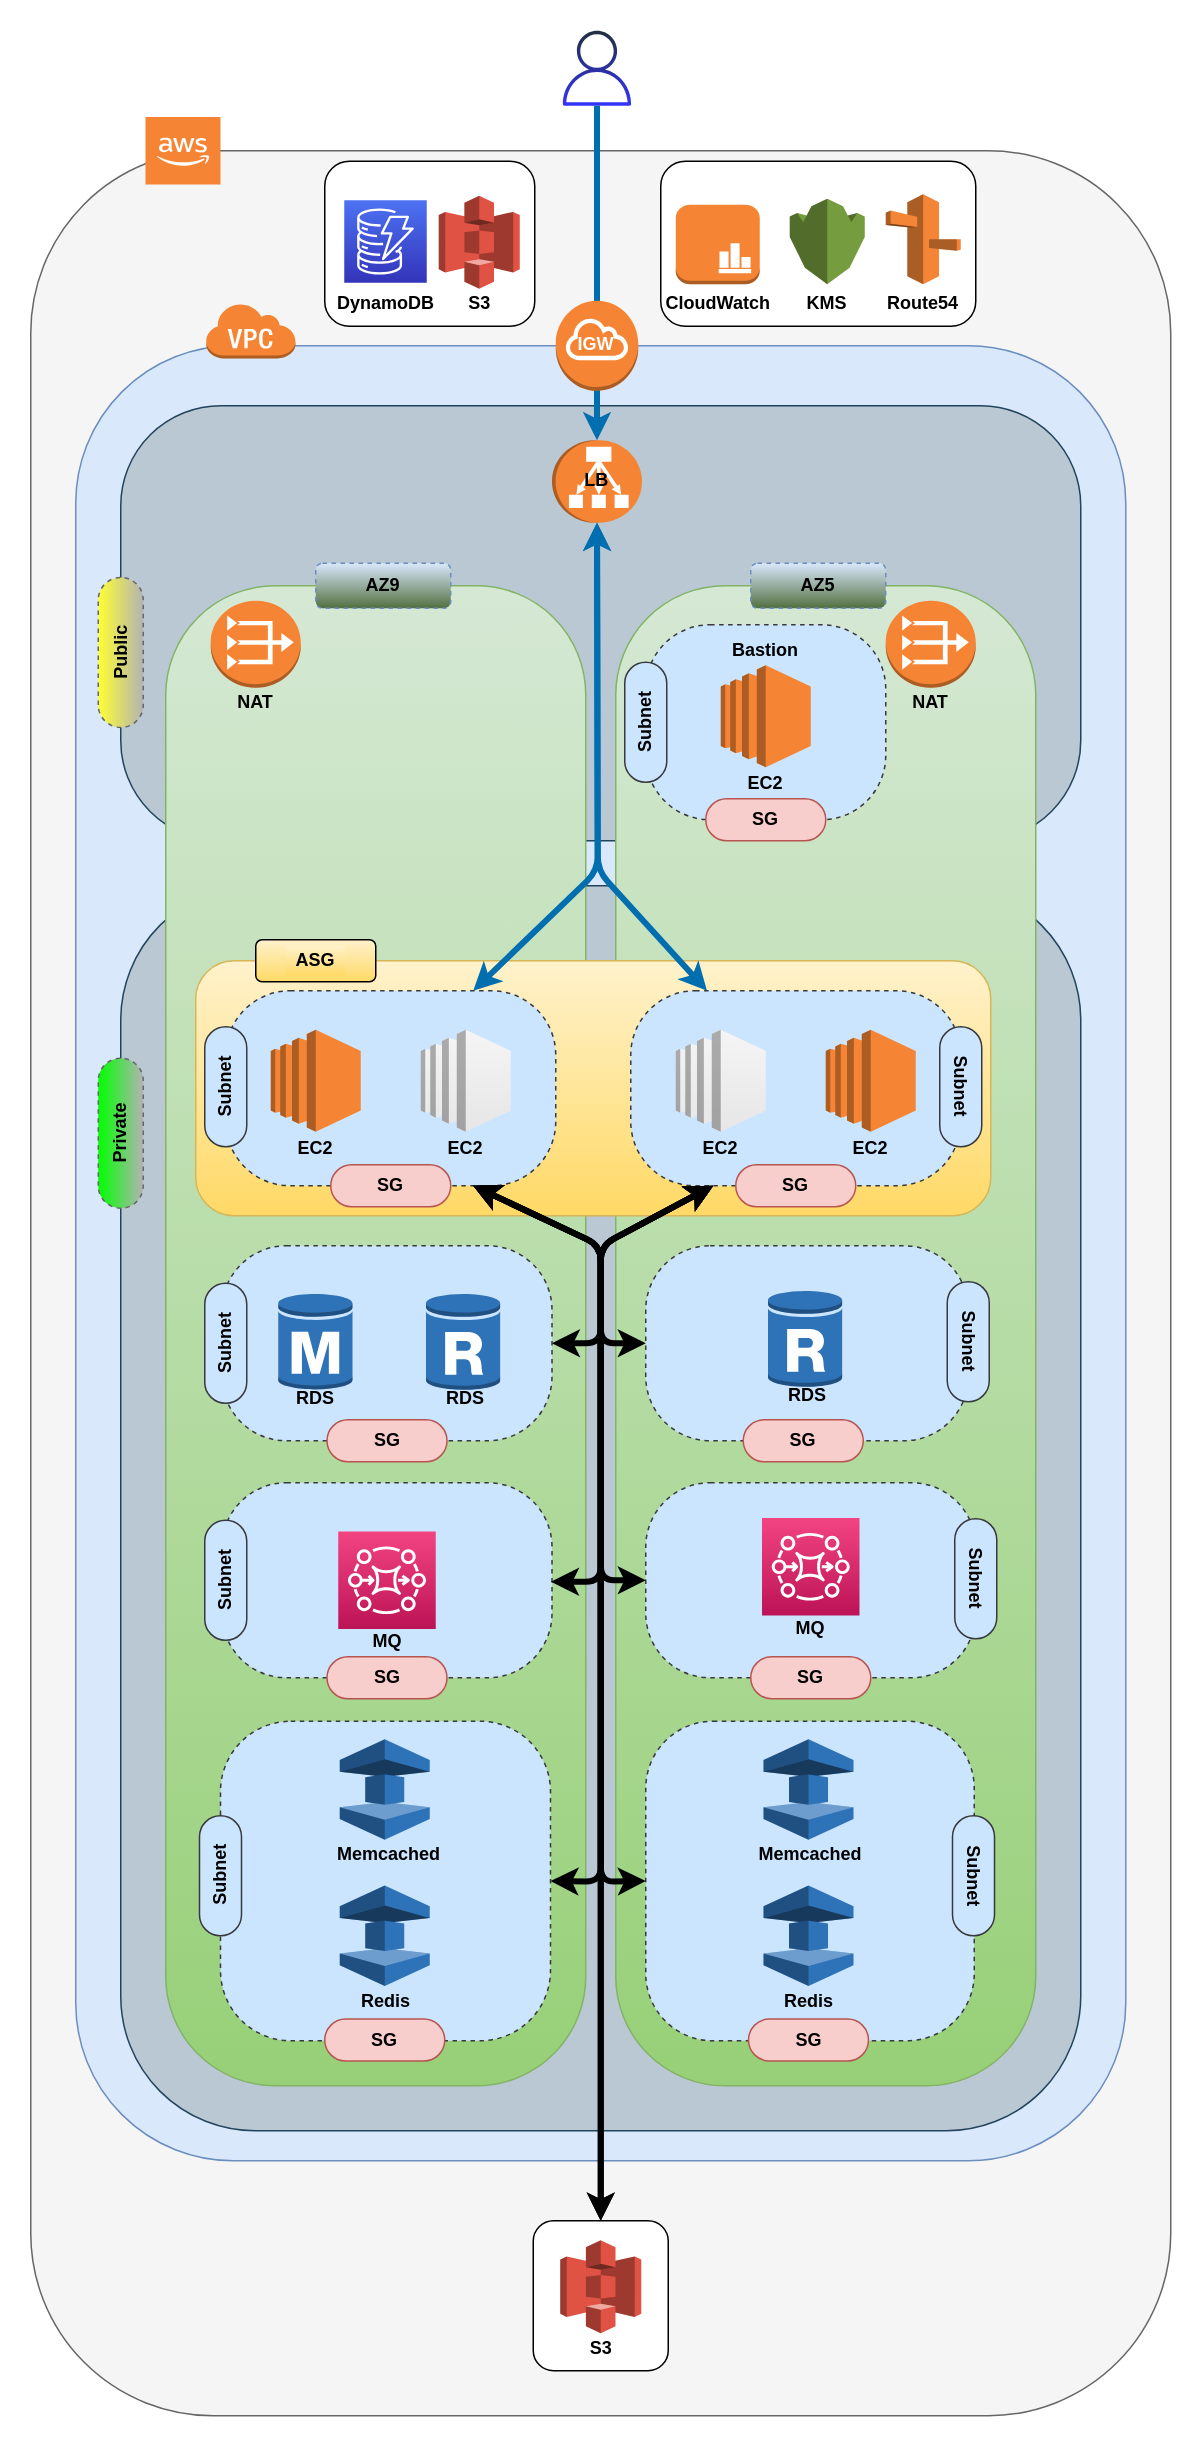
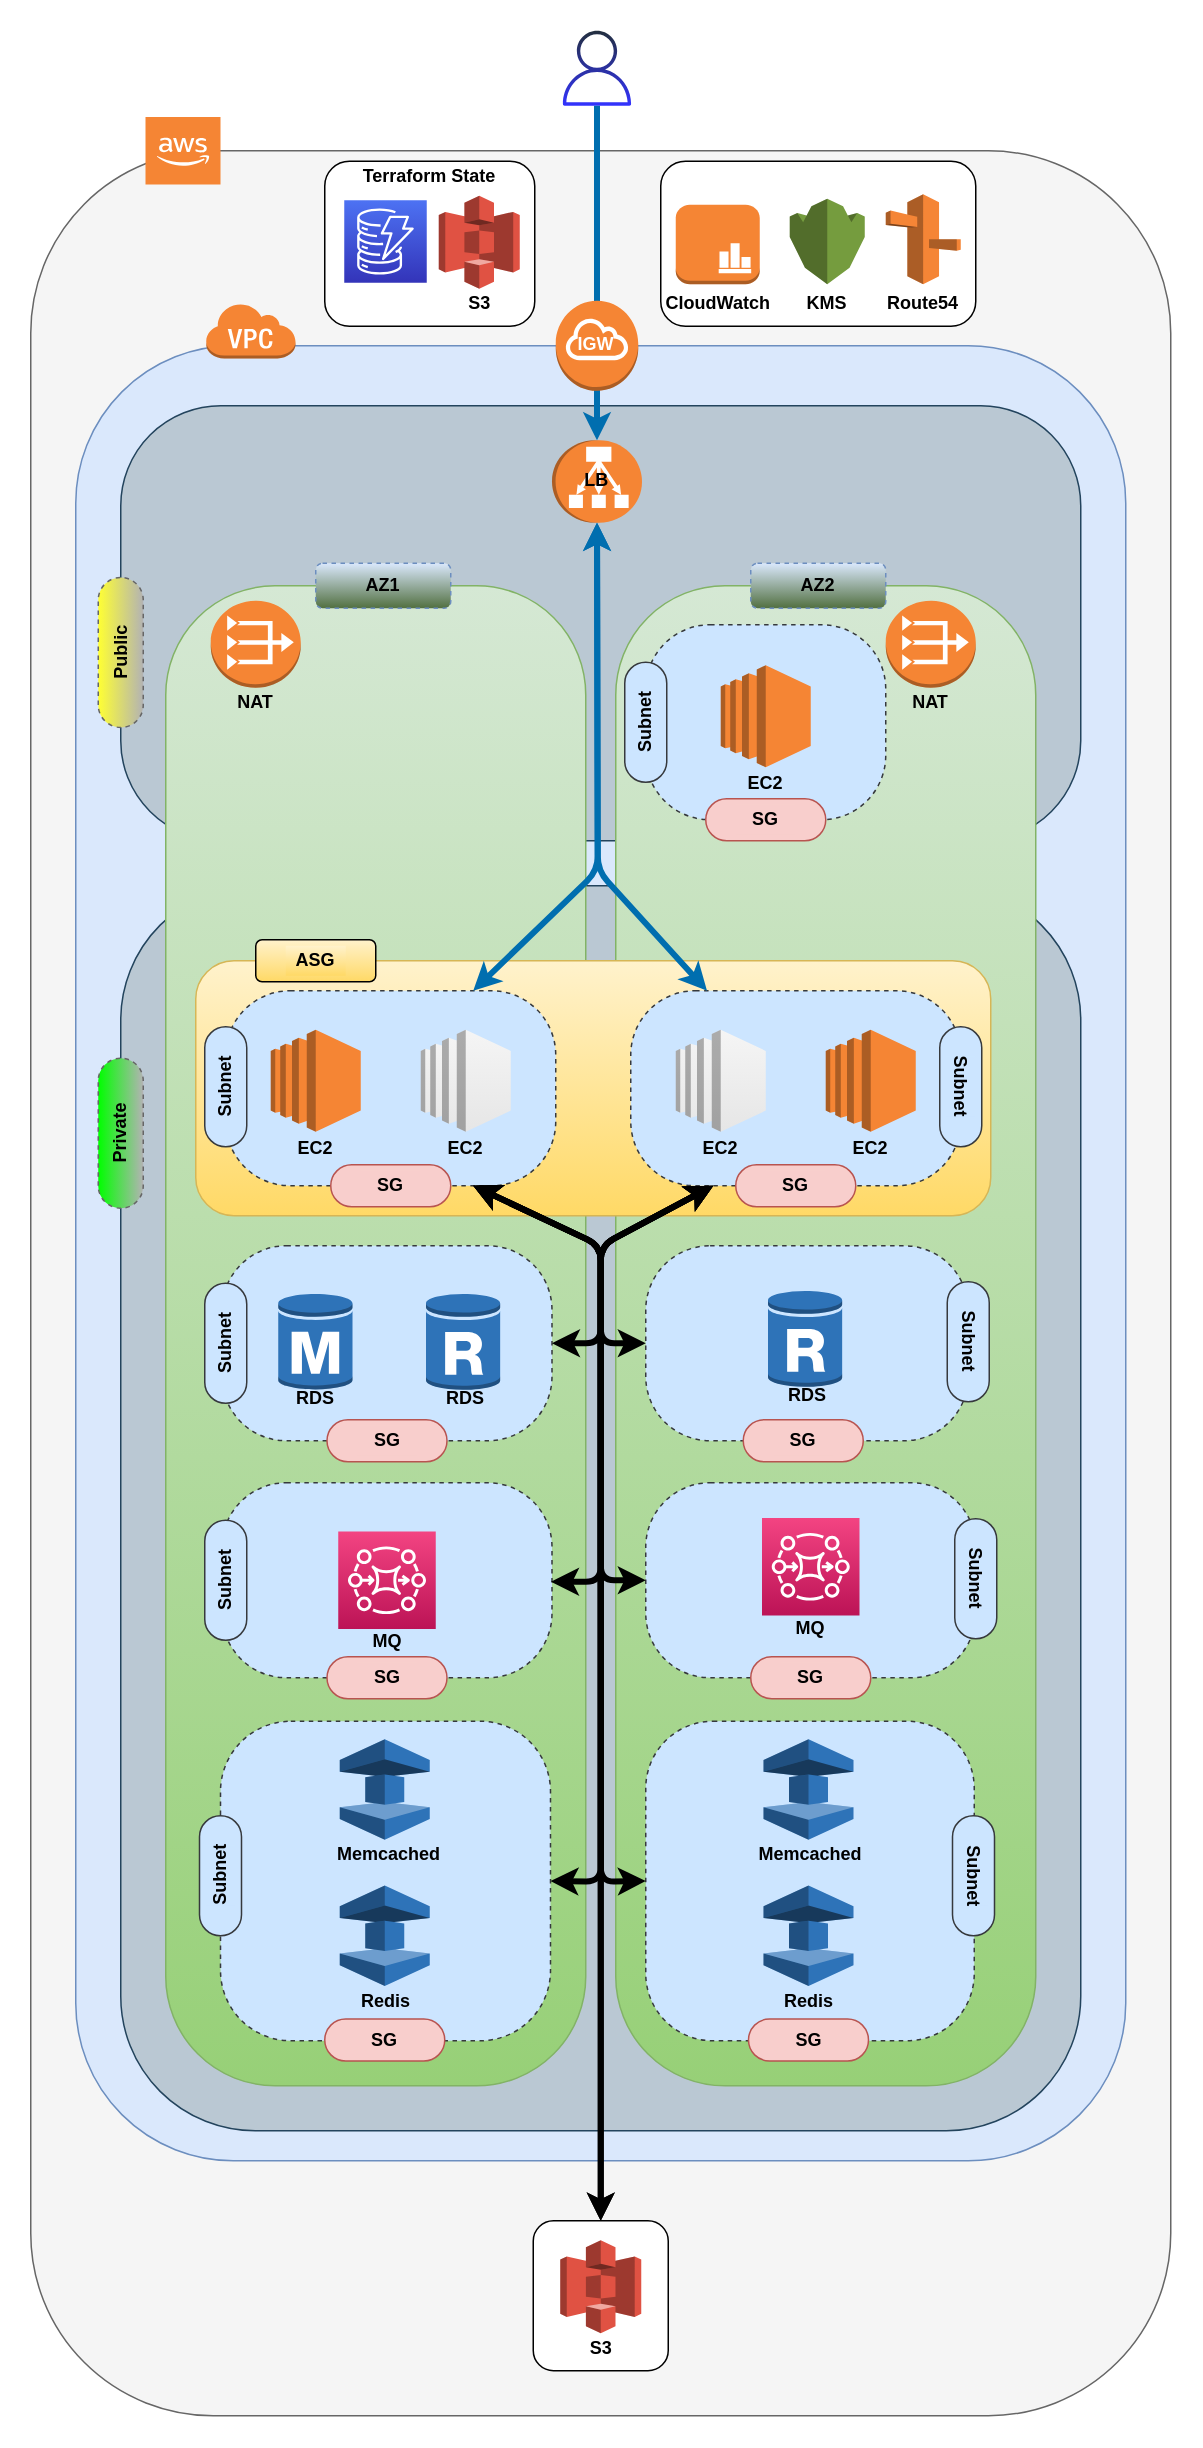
none -> (430, 176)
(386, 304) -> none
(383, 586) -> (383, 586)
(818, 586) -> (818, 586)
(766, 650) -> none
